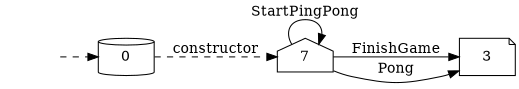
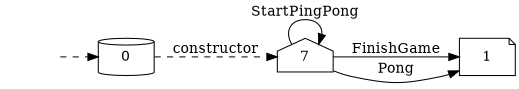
(487, 57) -> (487, 57)
